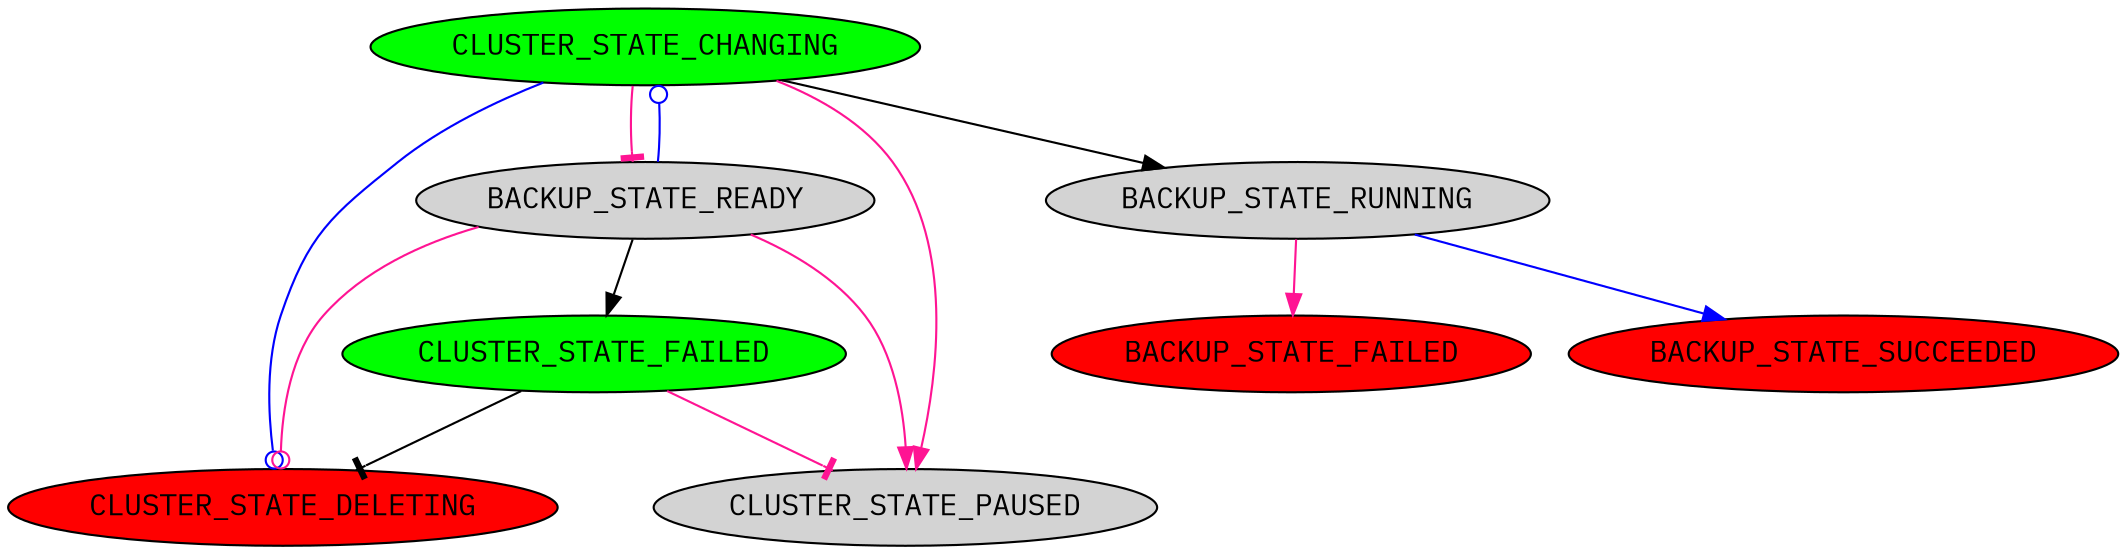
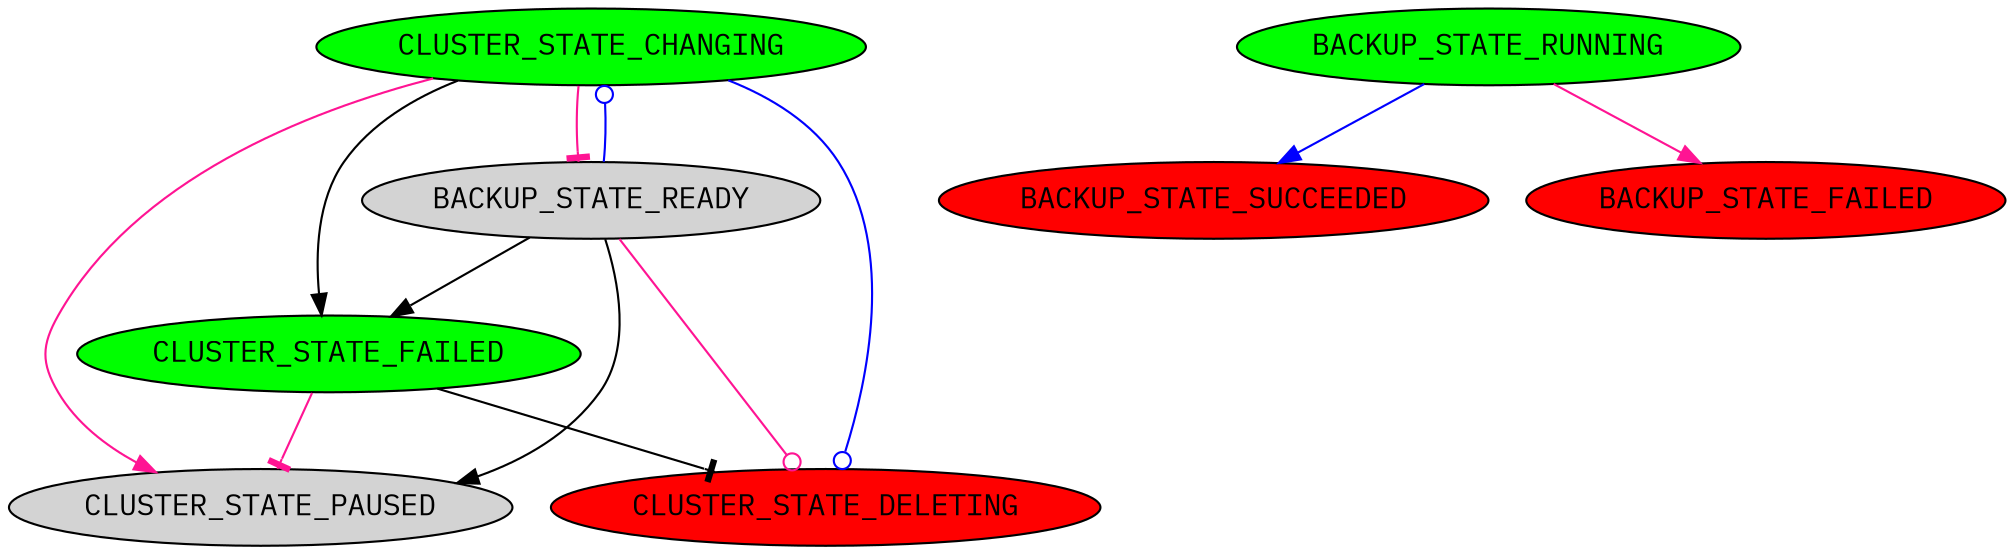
(963, 122) -> (345, 160)
(1298, 200) -> (1489, 47)
(864, 315) -> (602, 389)
